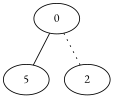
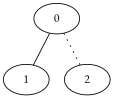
(26, 80) -> (26, 80)
